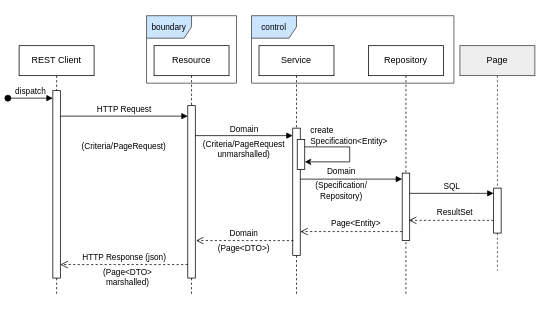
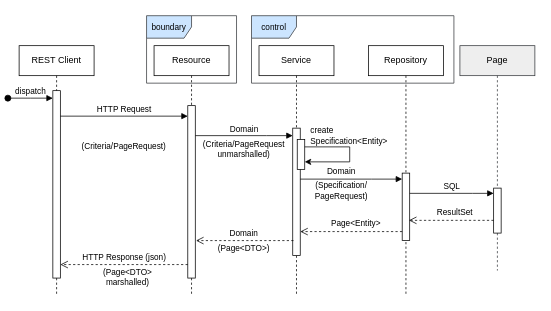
(342, 191) -> (342, 191)
